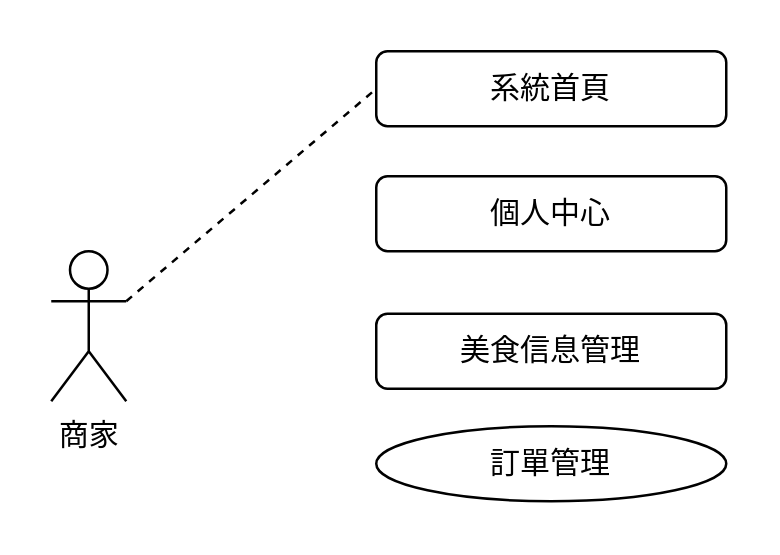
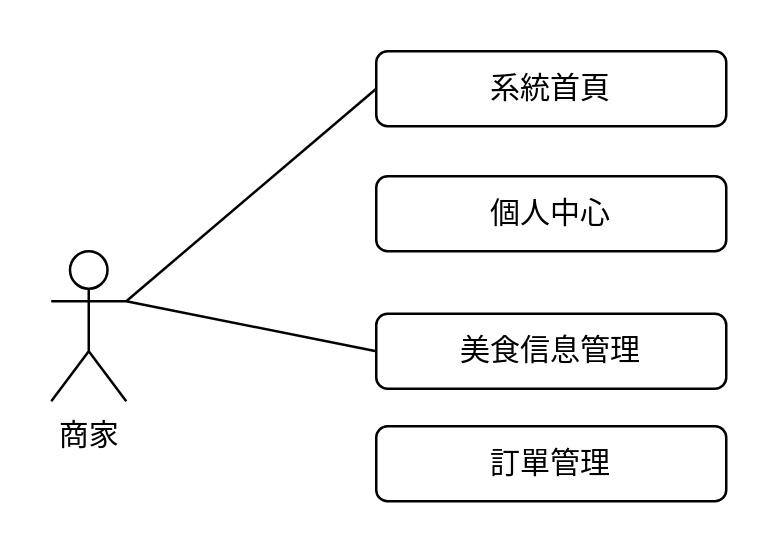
(253, 194) -> (253, 194)
none -> (253, 327)
(551, 464) -> (551, 464)
